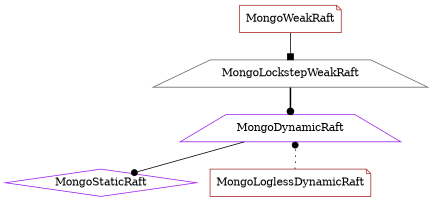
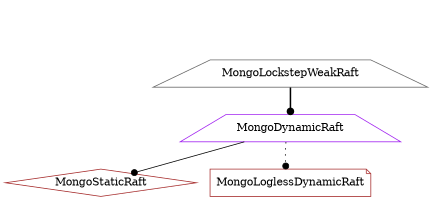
(290, 19) -> none
(296, 159) -> (285, 152)
(101, 183) -> (101, 183)
